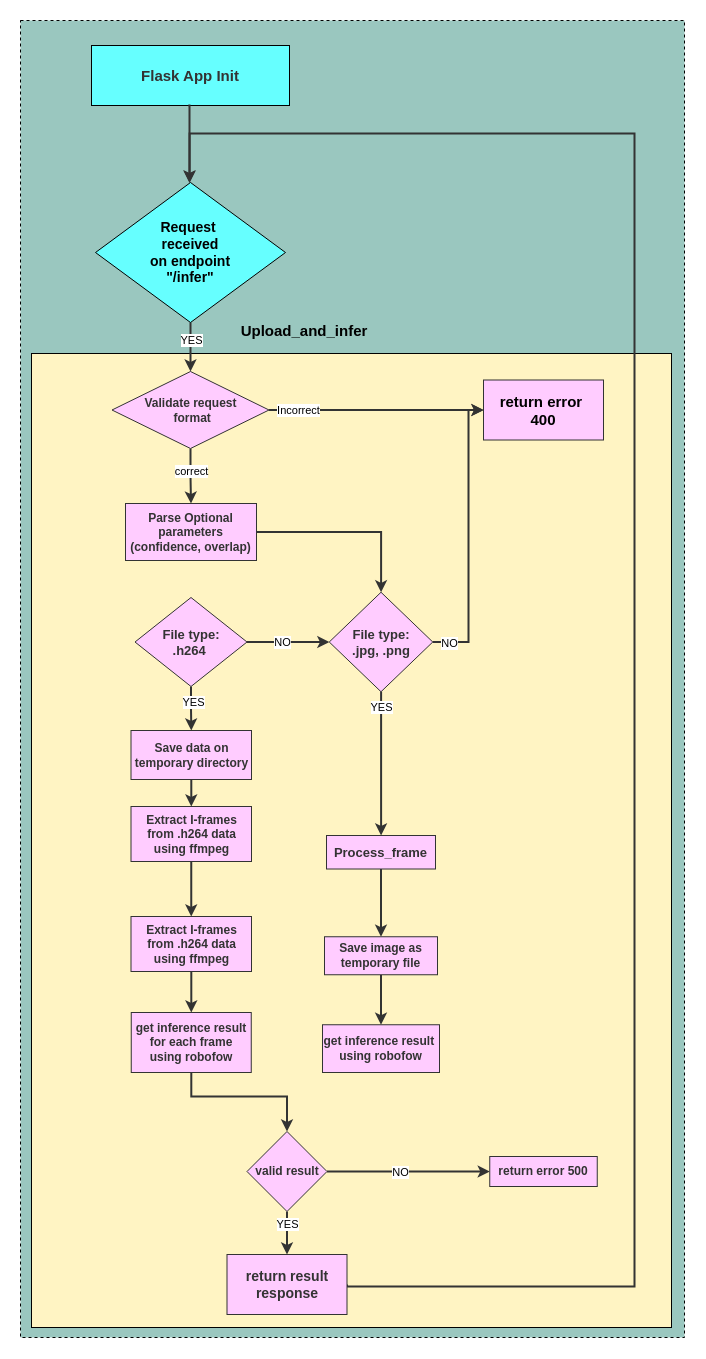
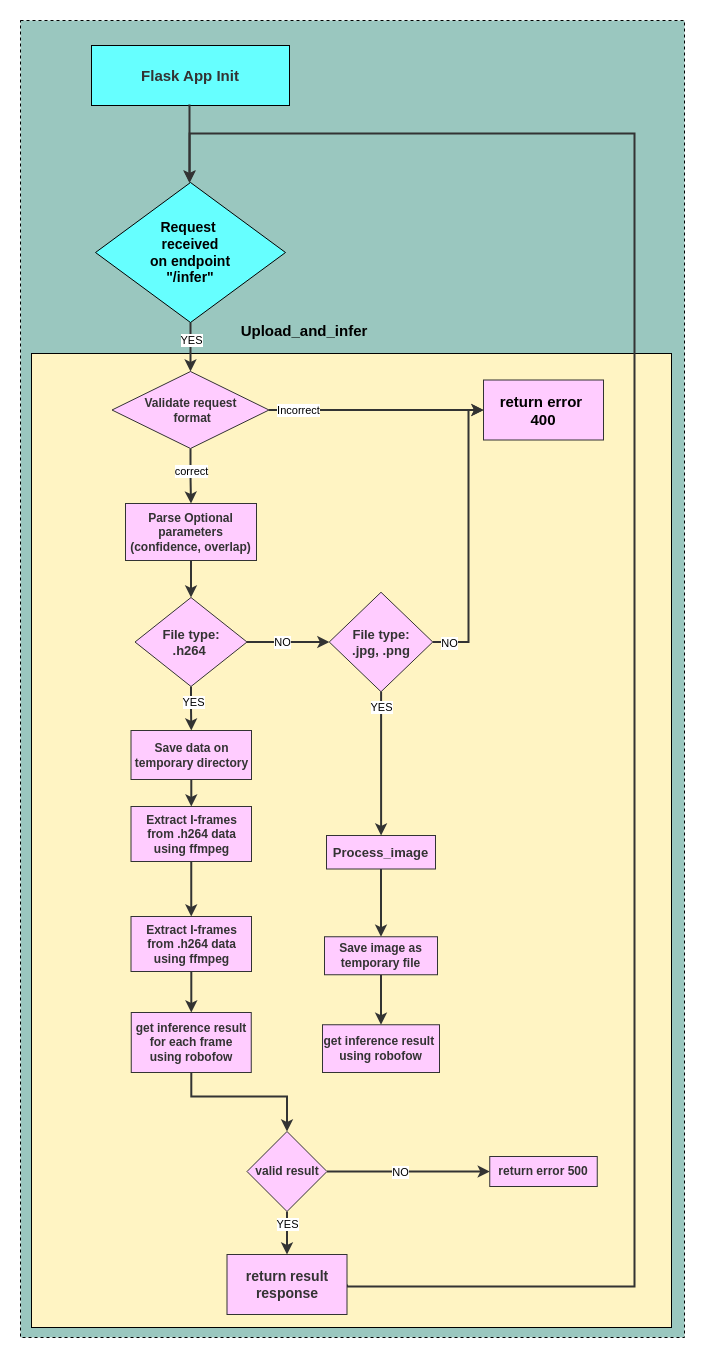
(345, 532) -> (191, 578)
(381, 853) -> (381, 853)
